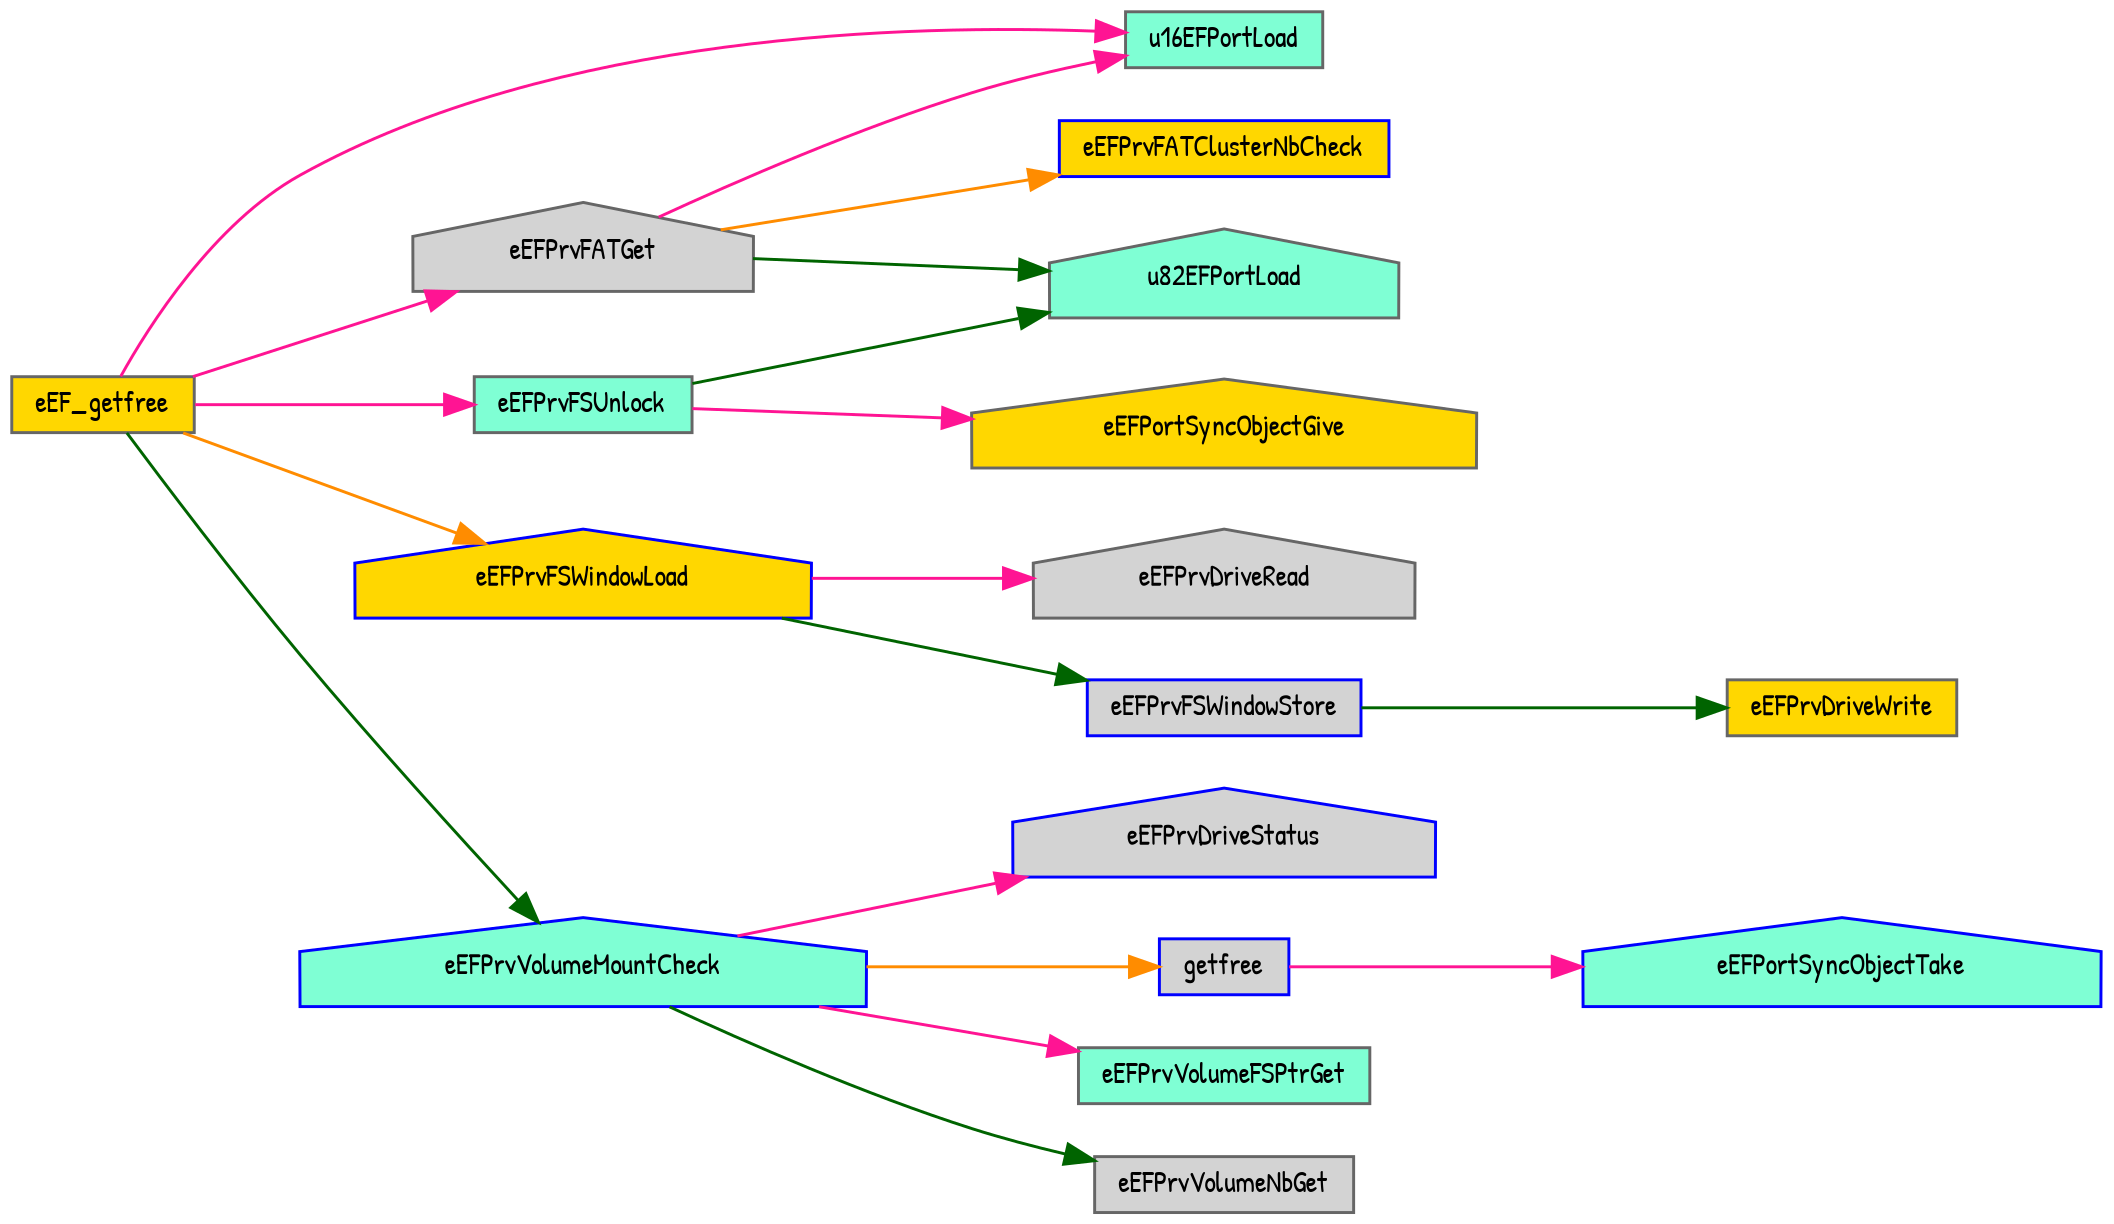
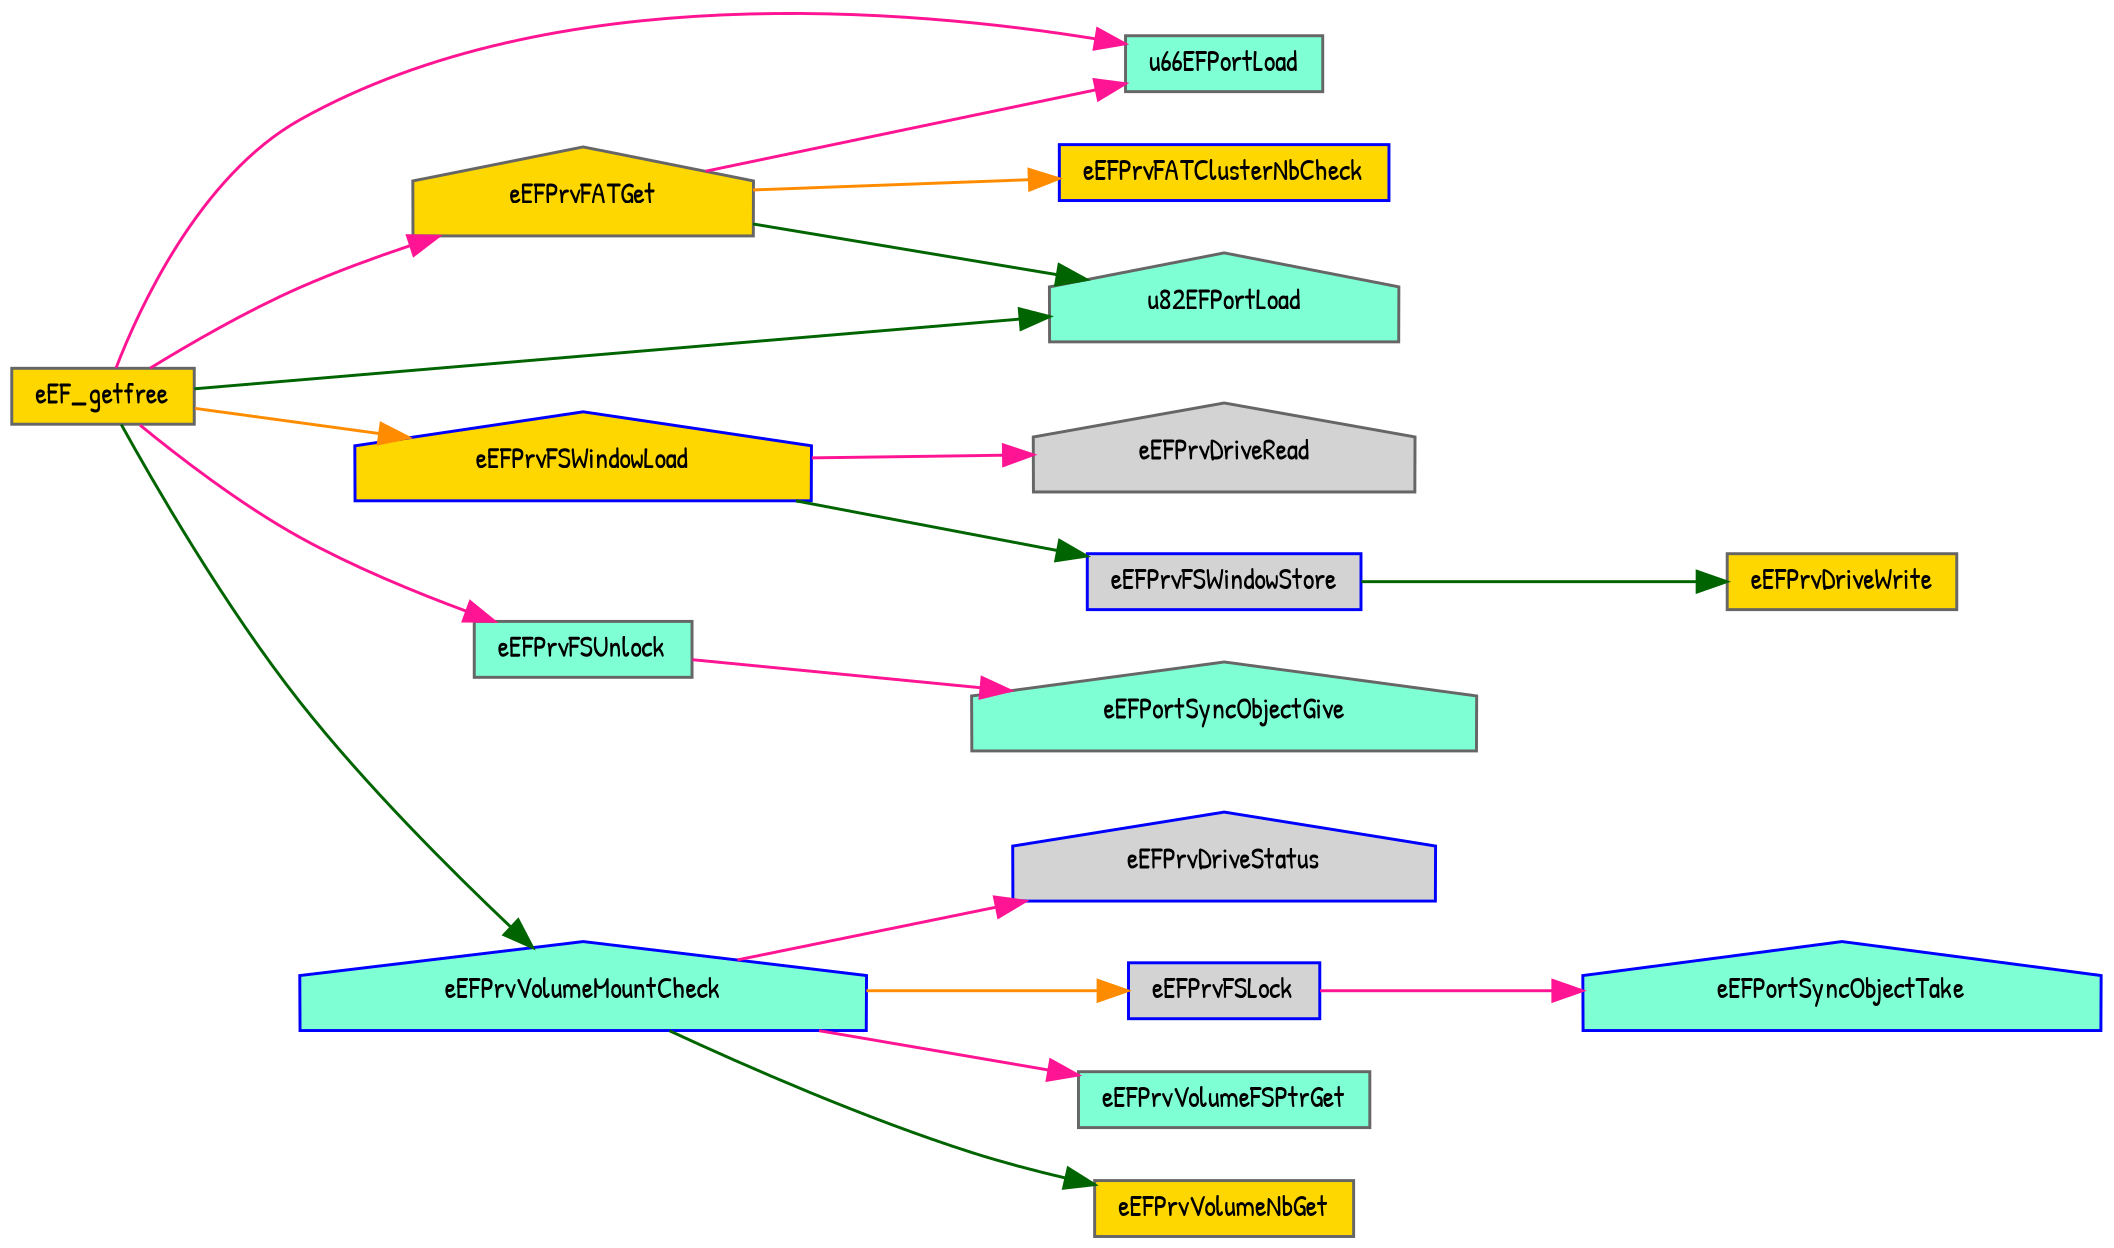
(1224, 40) -> (1224, 64)
(583, 252) -> (583, 196)
(856, 351) -> (607, 354)
(1224, 428) -> (1224, 711)
(1224, 967) -> (1224, 991)
(1224, 1185) -> (1224, 1209)
